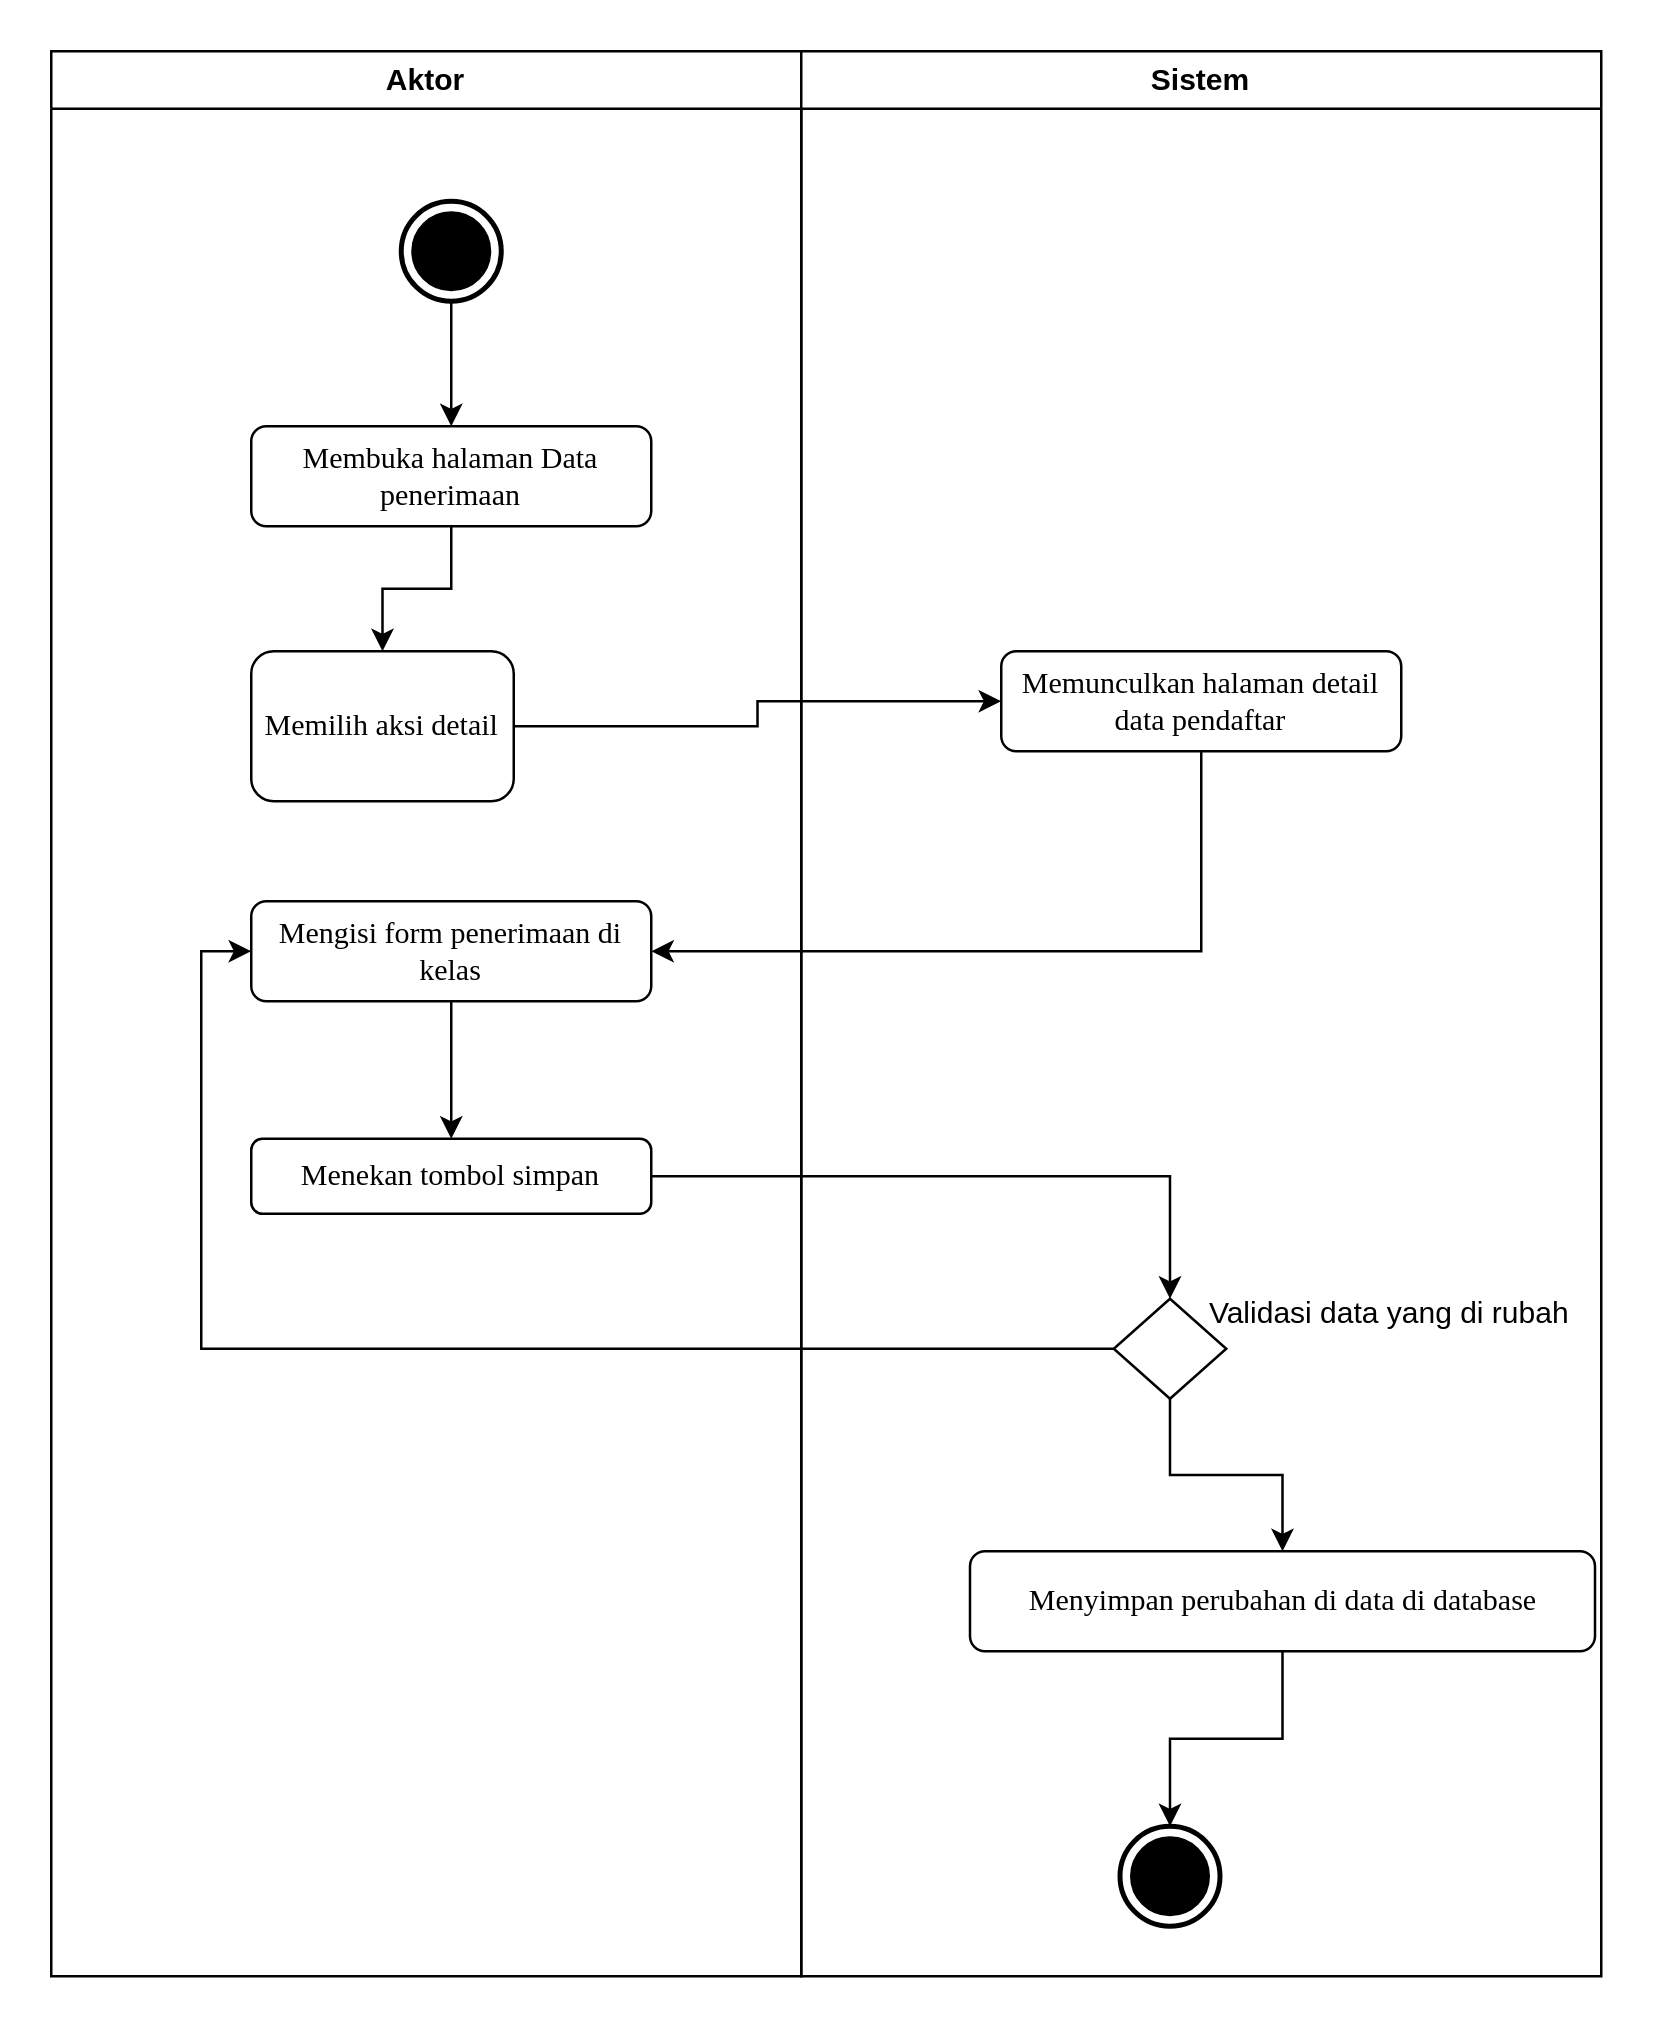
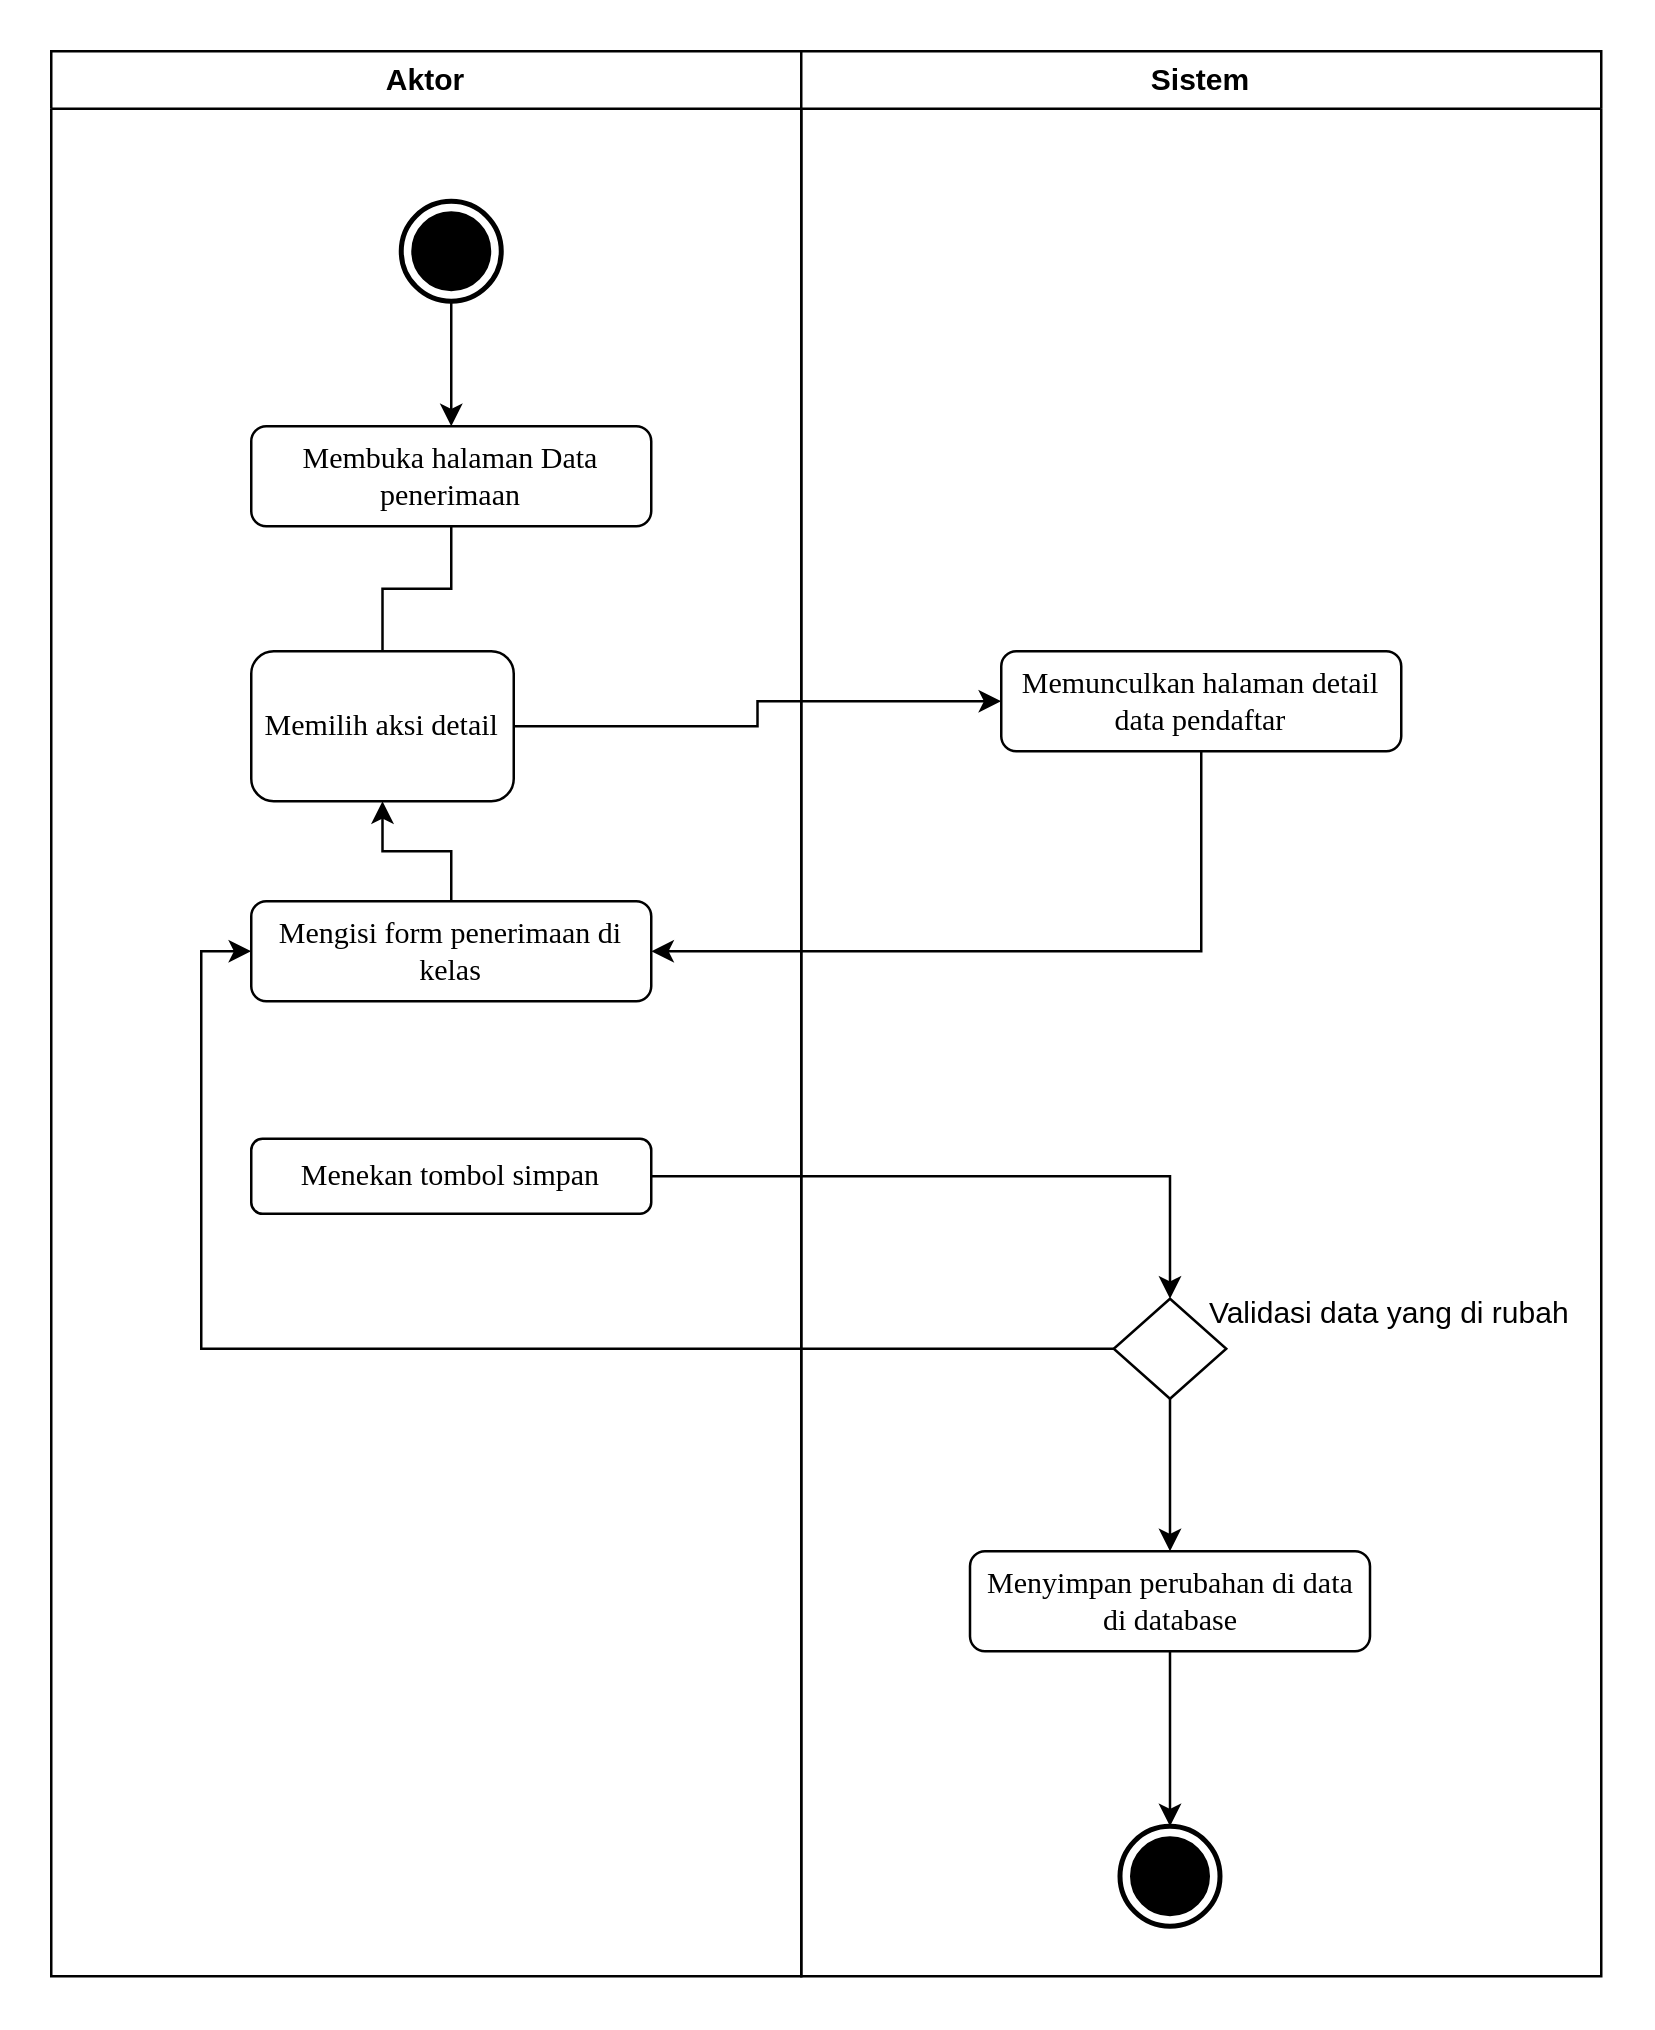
(383, 633) -> (383, 639)
(451, 1062) -> (425, 851)
(1283, 1601) -> (1170, 1601)
